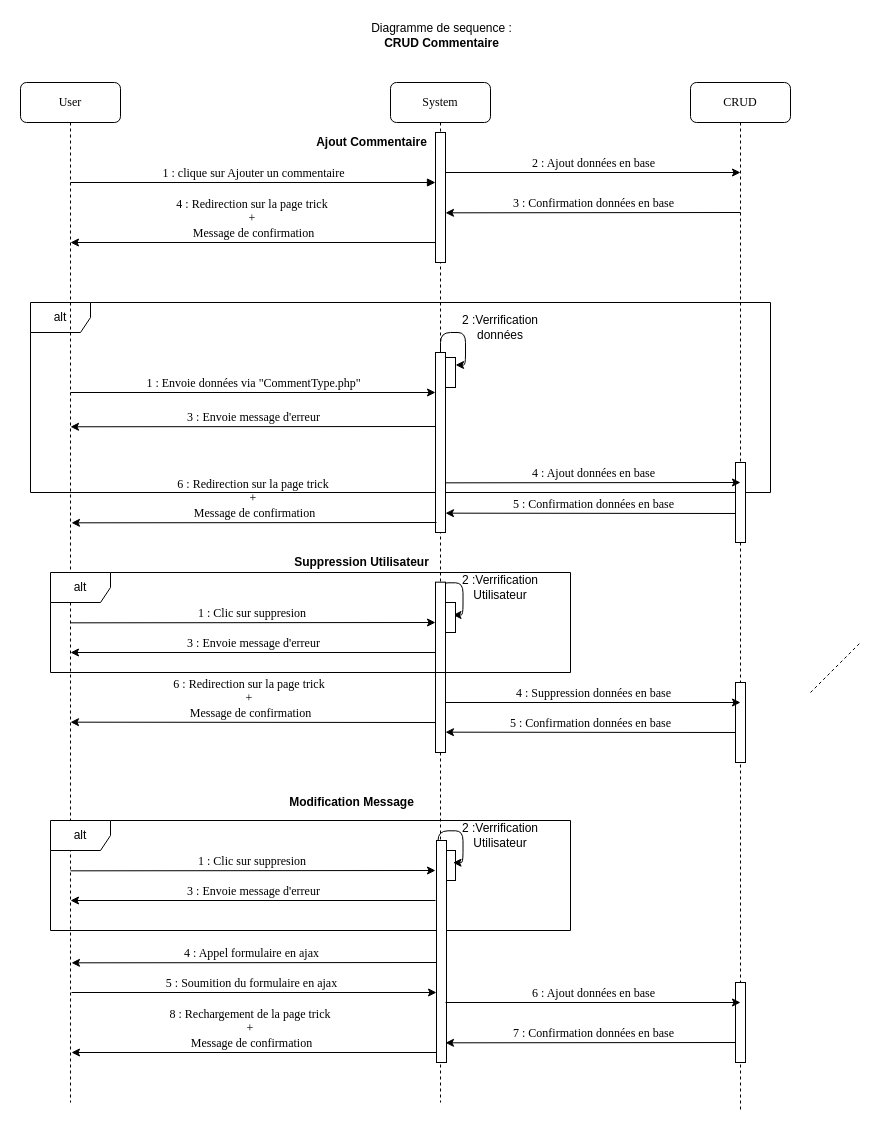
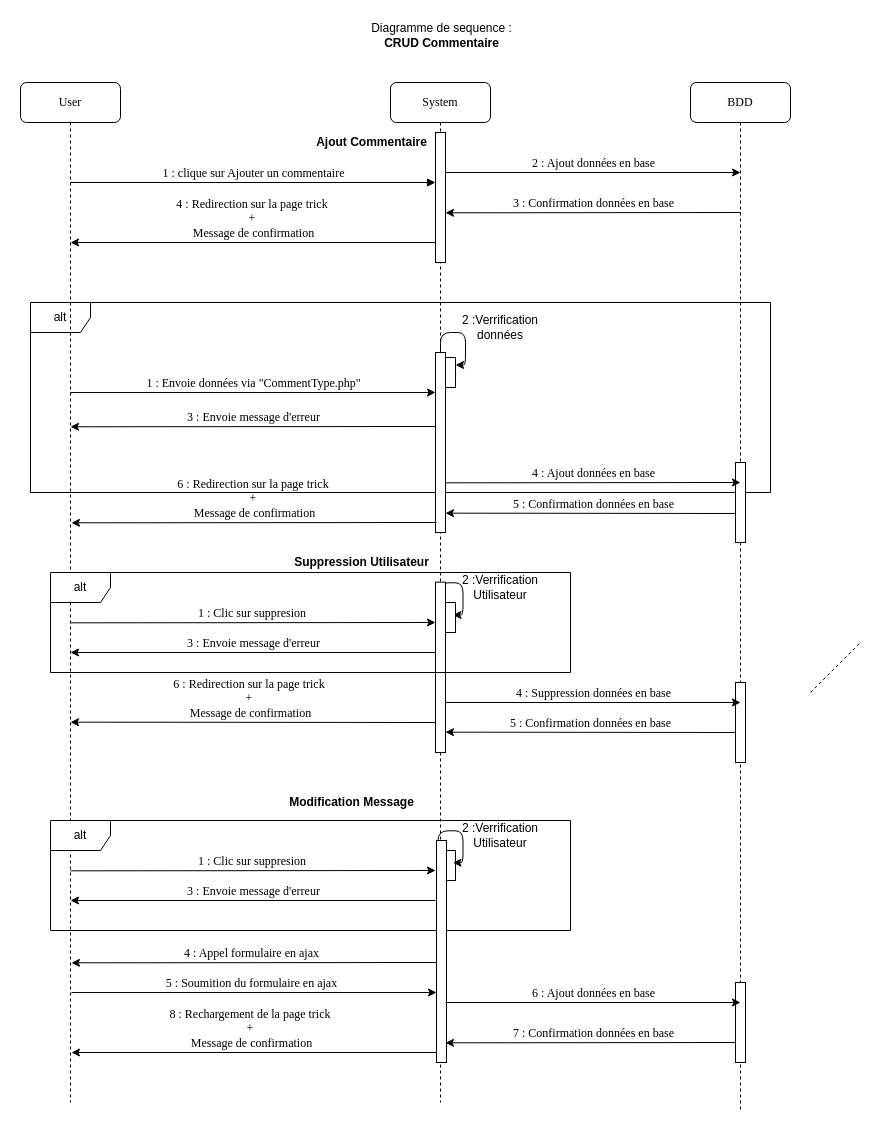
(741, 103) -> (741, 103)
